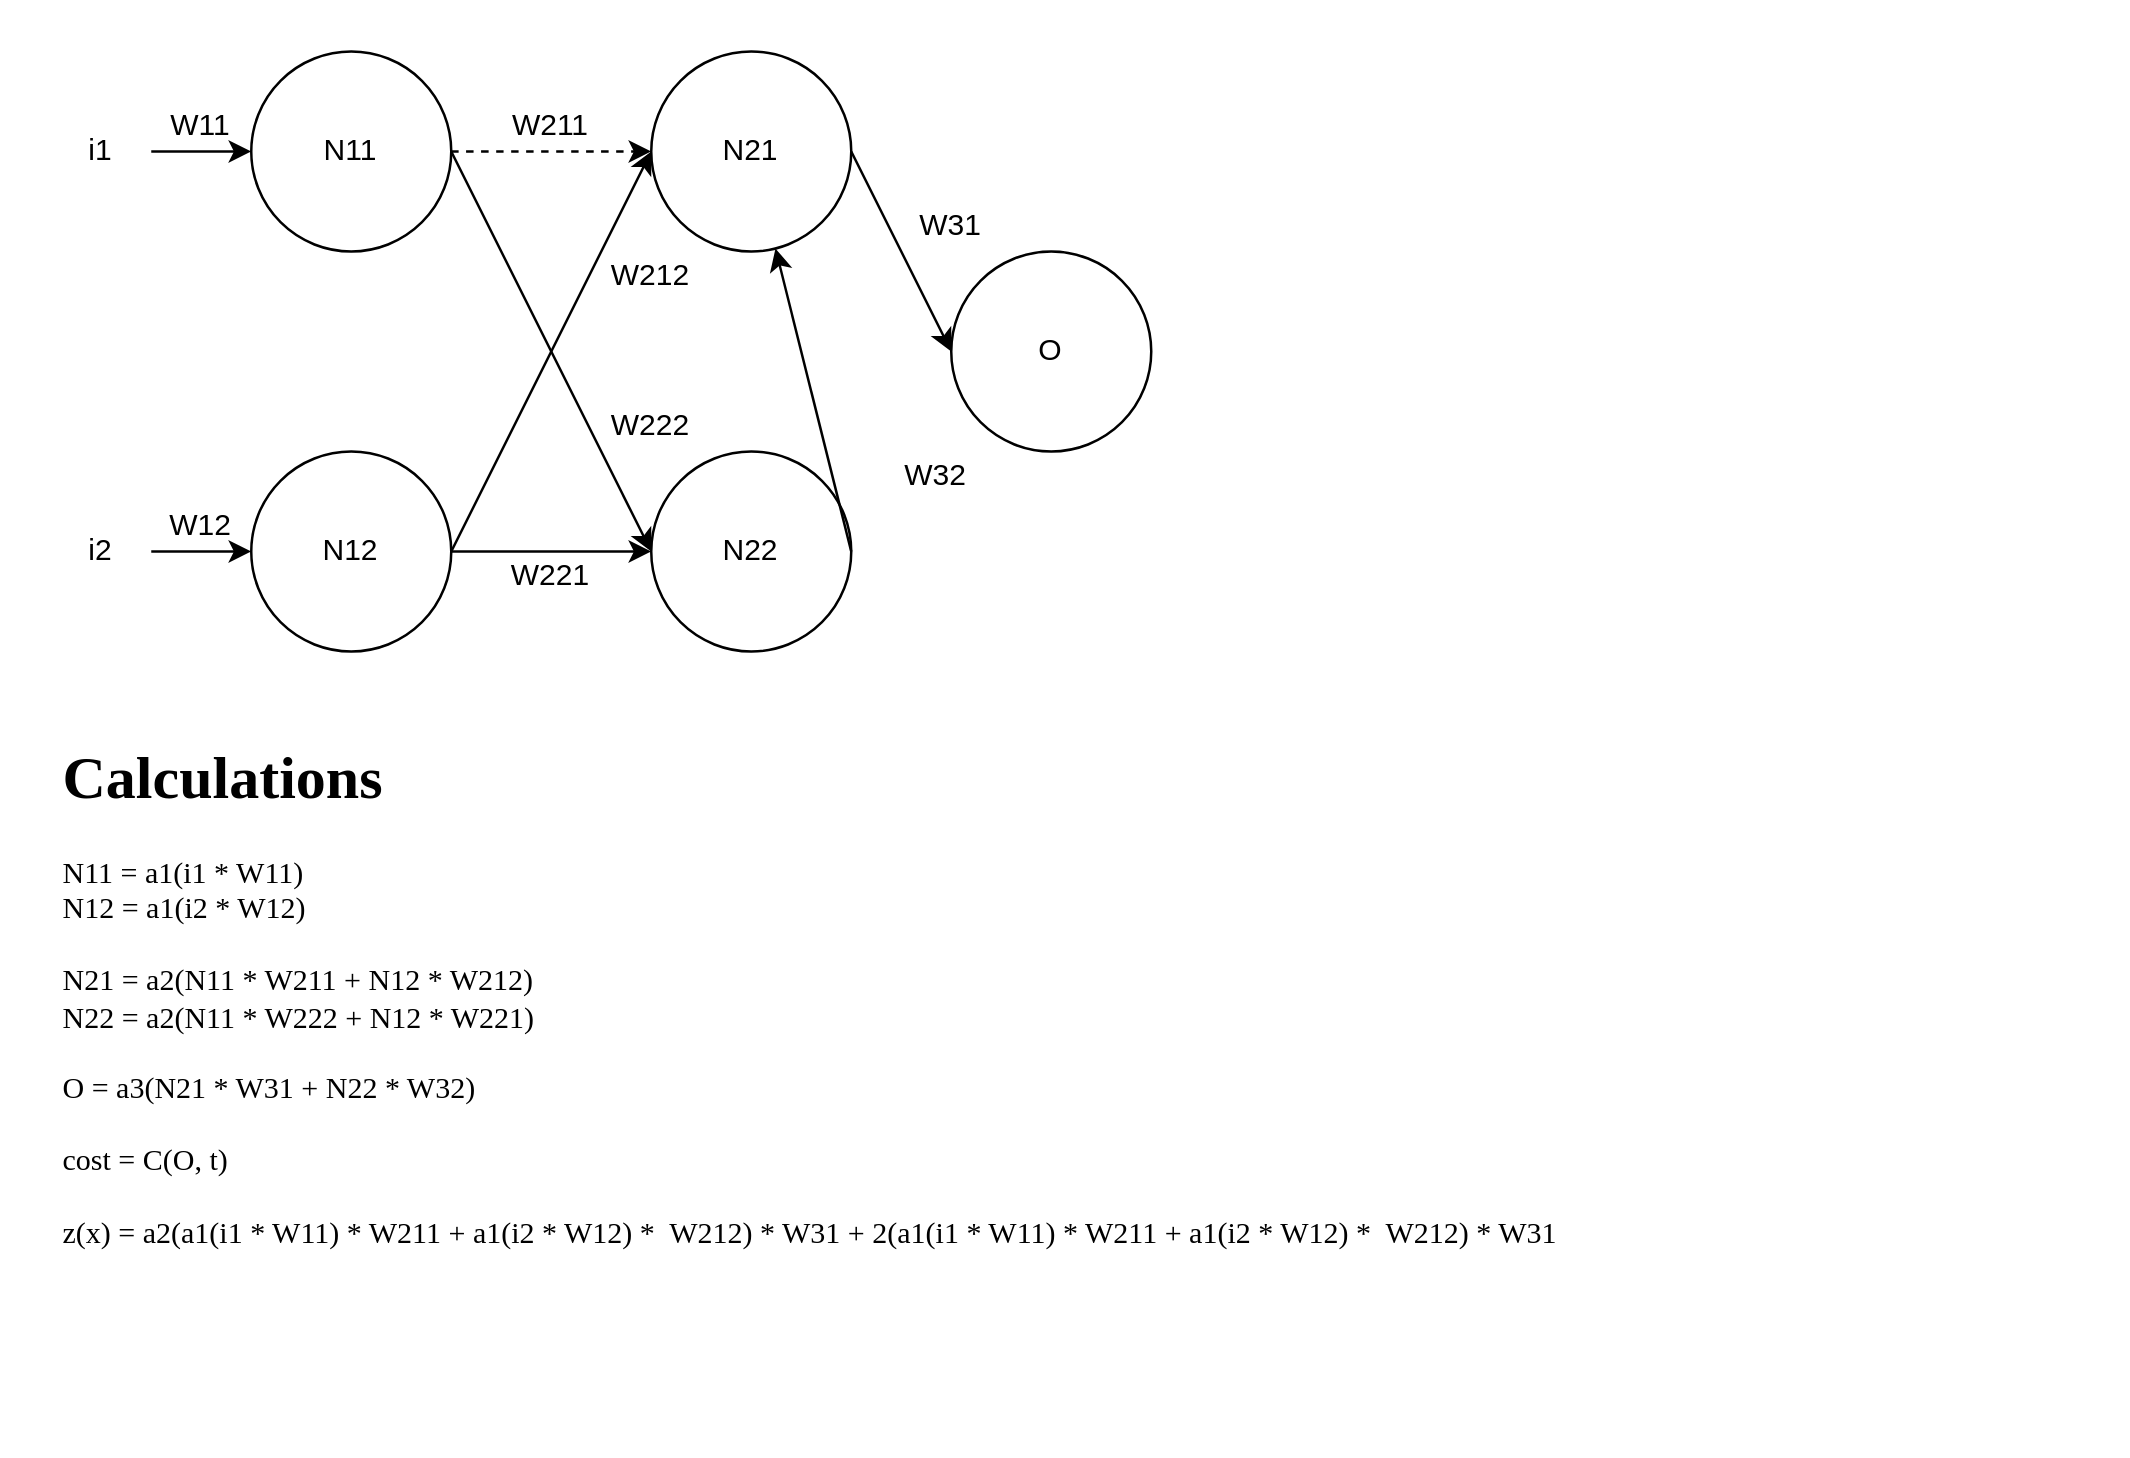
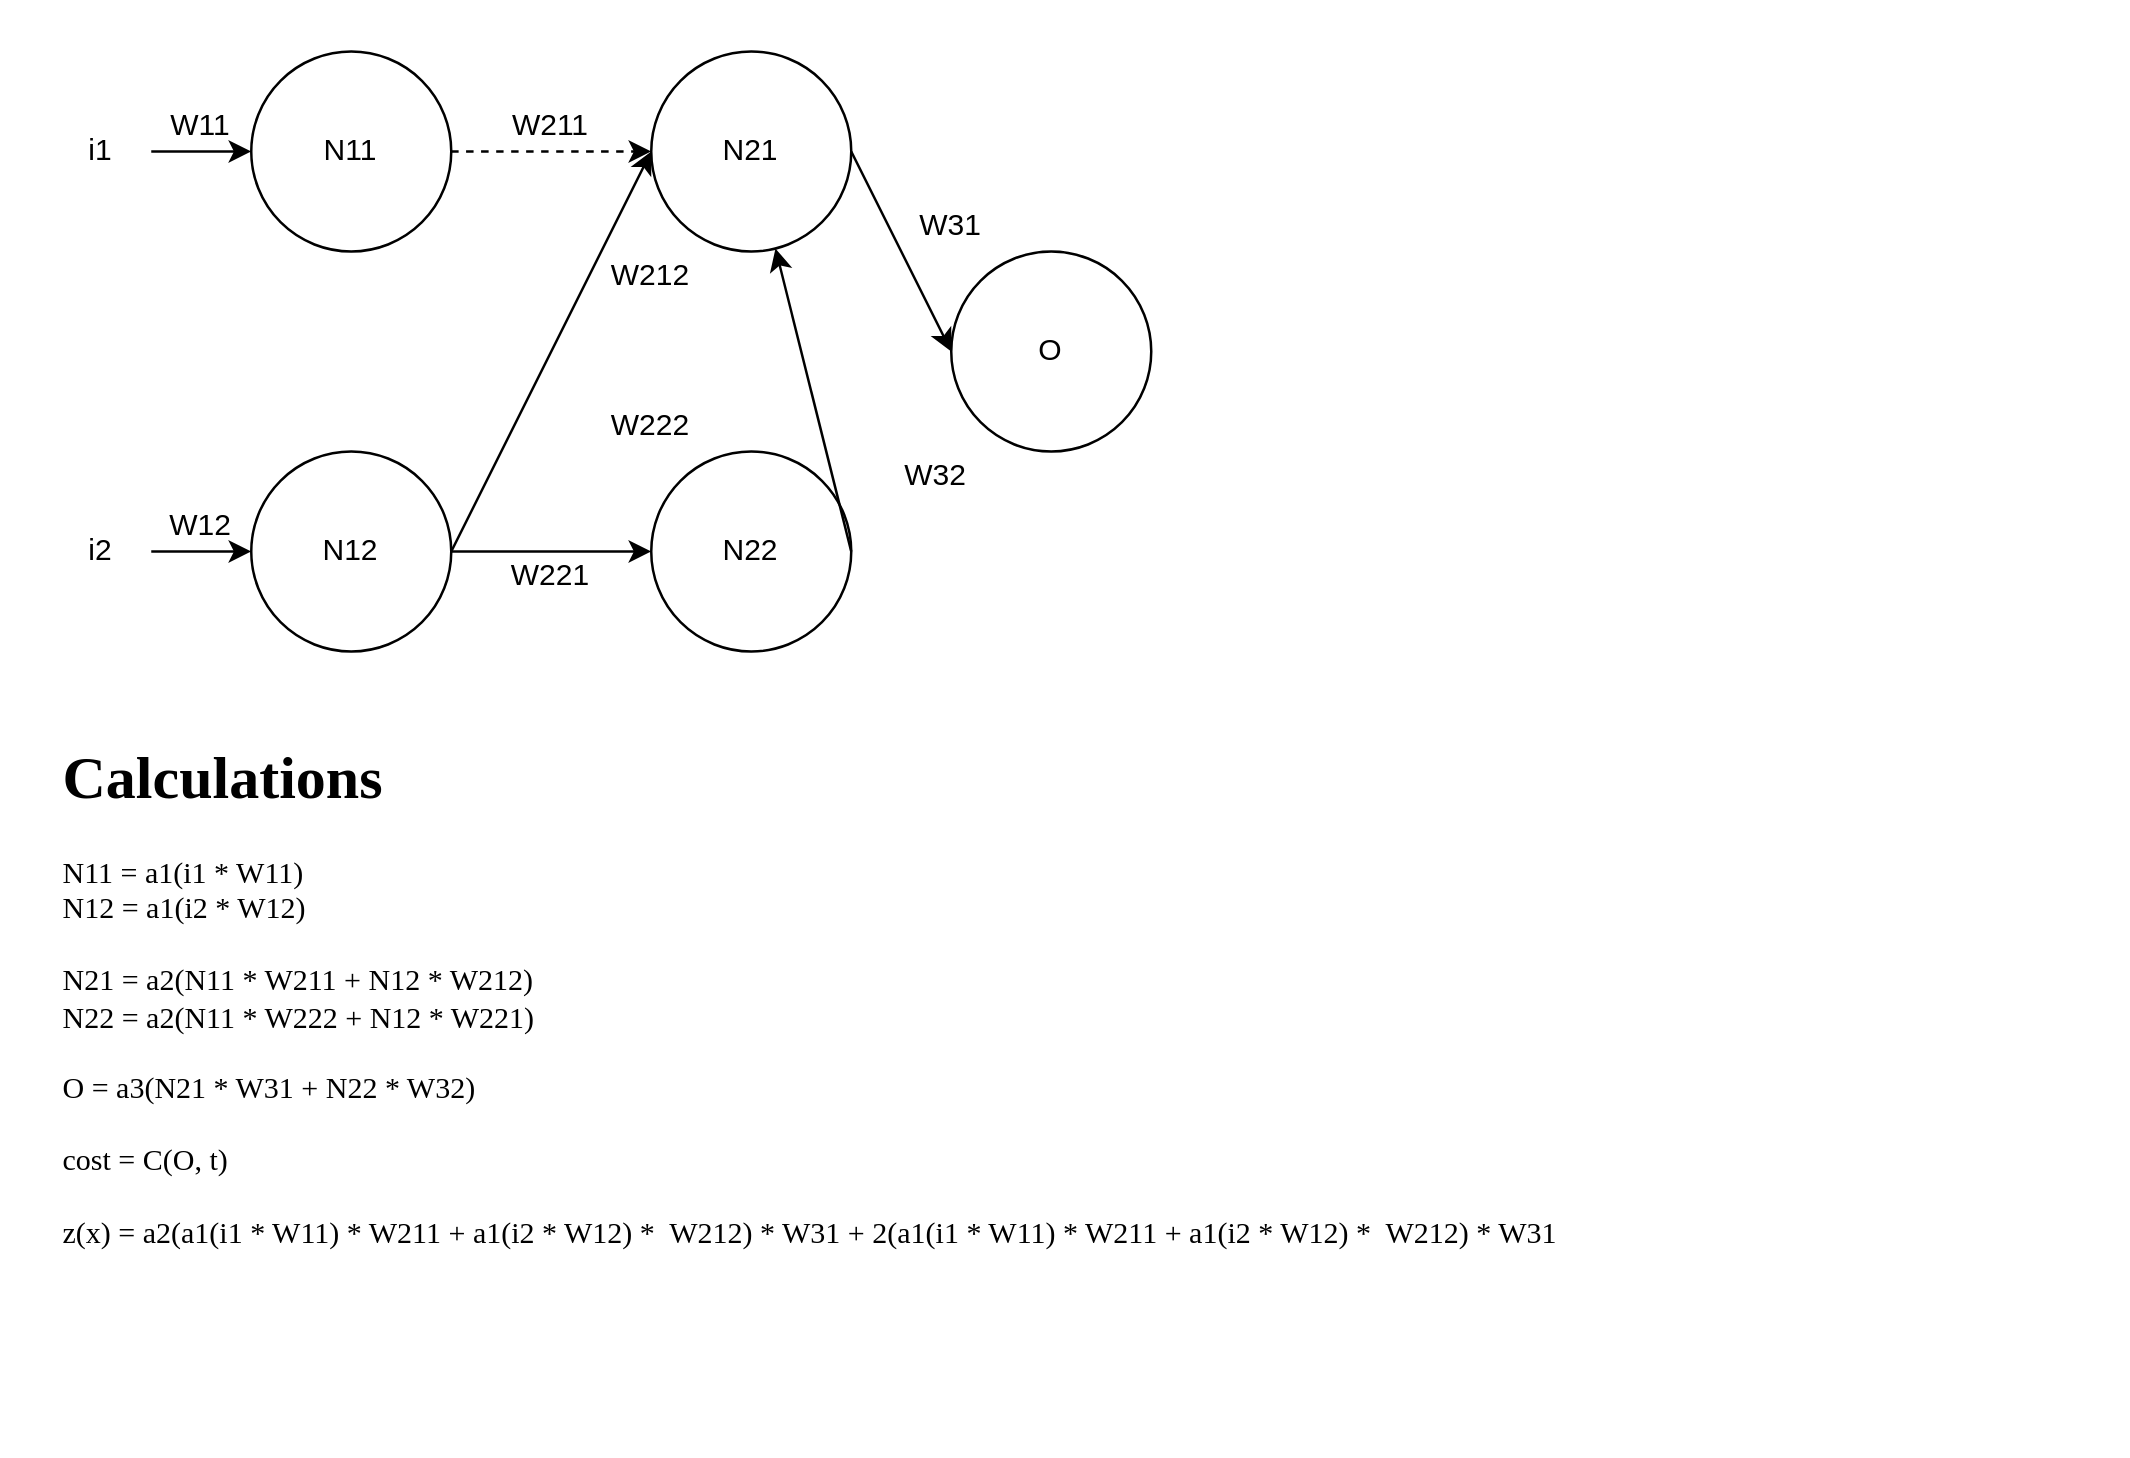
(501, 251) -> none
